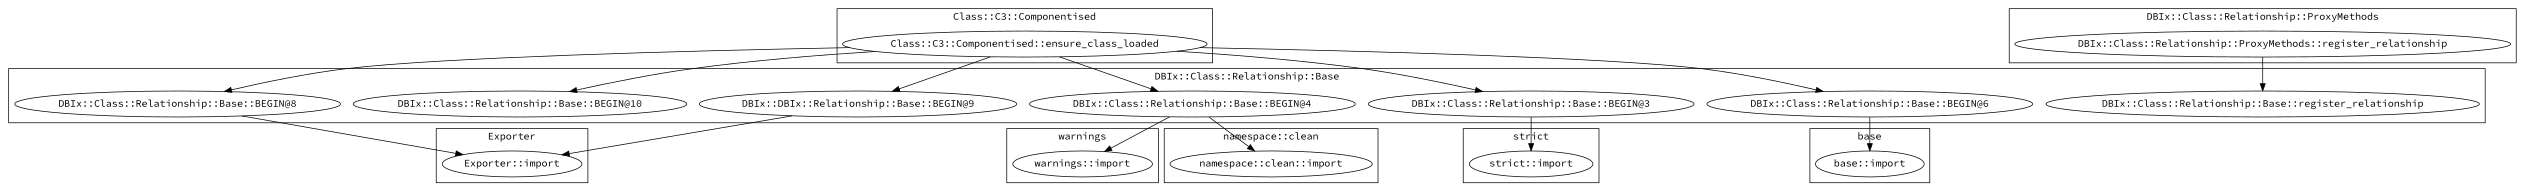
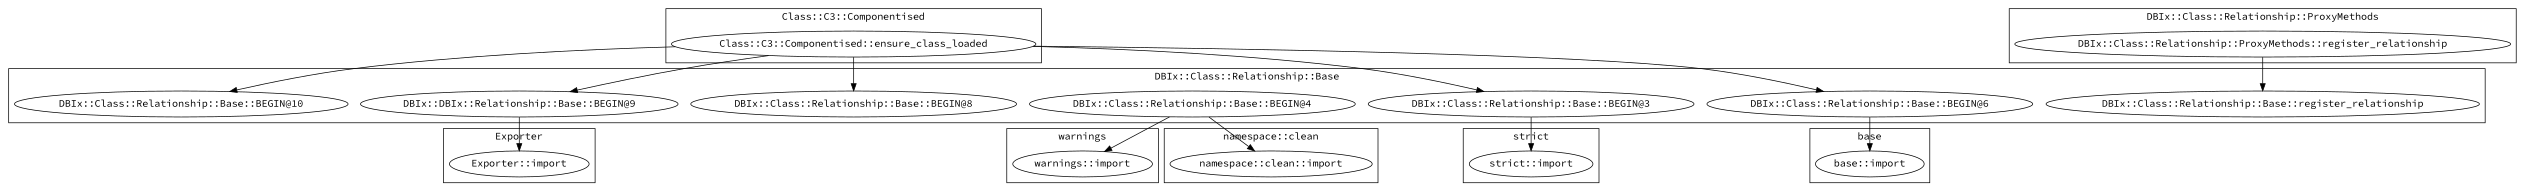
(1107, 74) -> none
(349, 135) -> none
